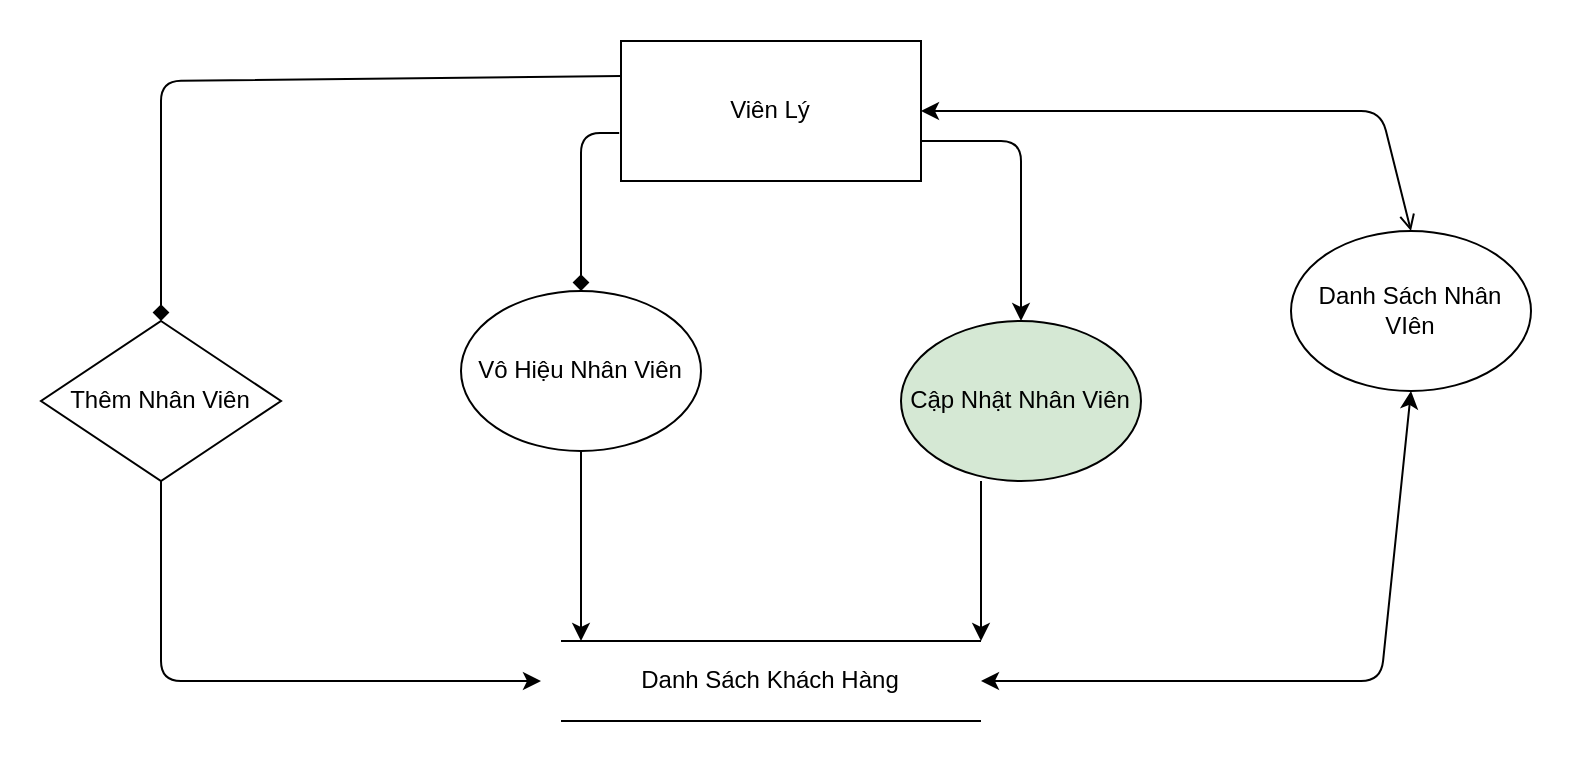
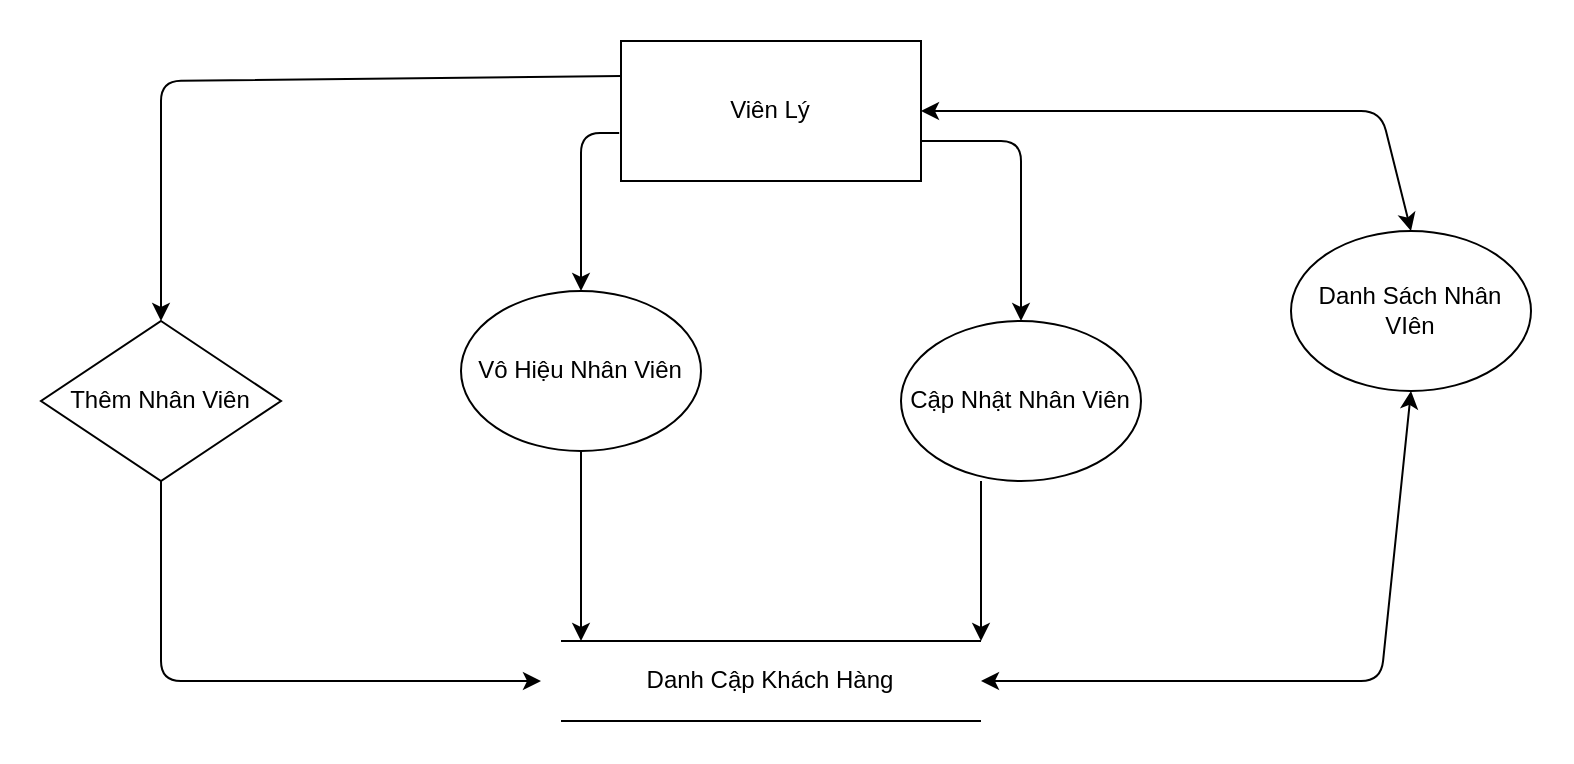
(1408, 219) -> (1407, 216)
(581, 275) -> (581, 276)
(161, 305) -> (161, 306)
(1021, 401) -> (1021, 401)
(771, 681) -> (771, 681)
